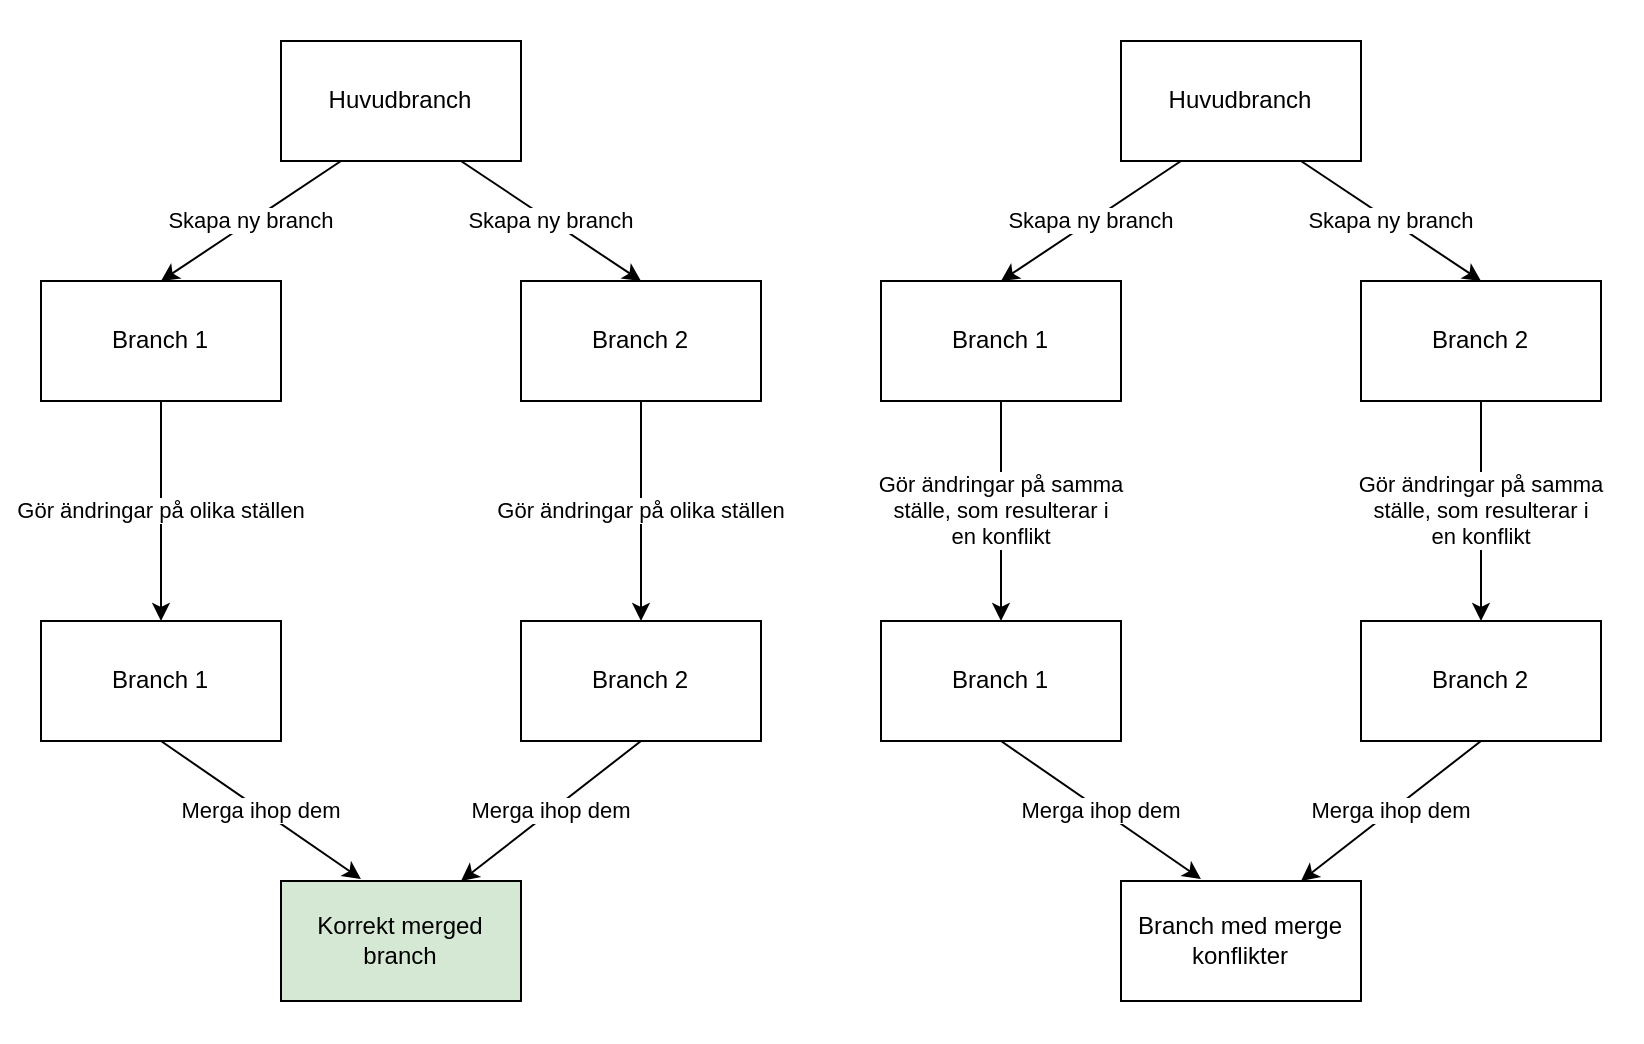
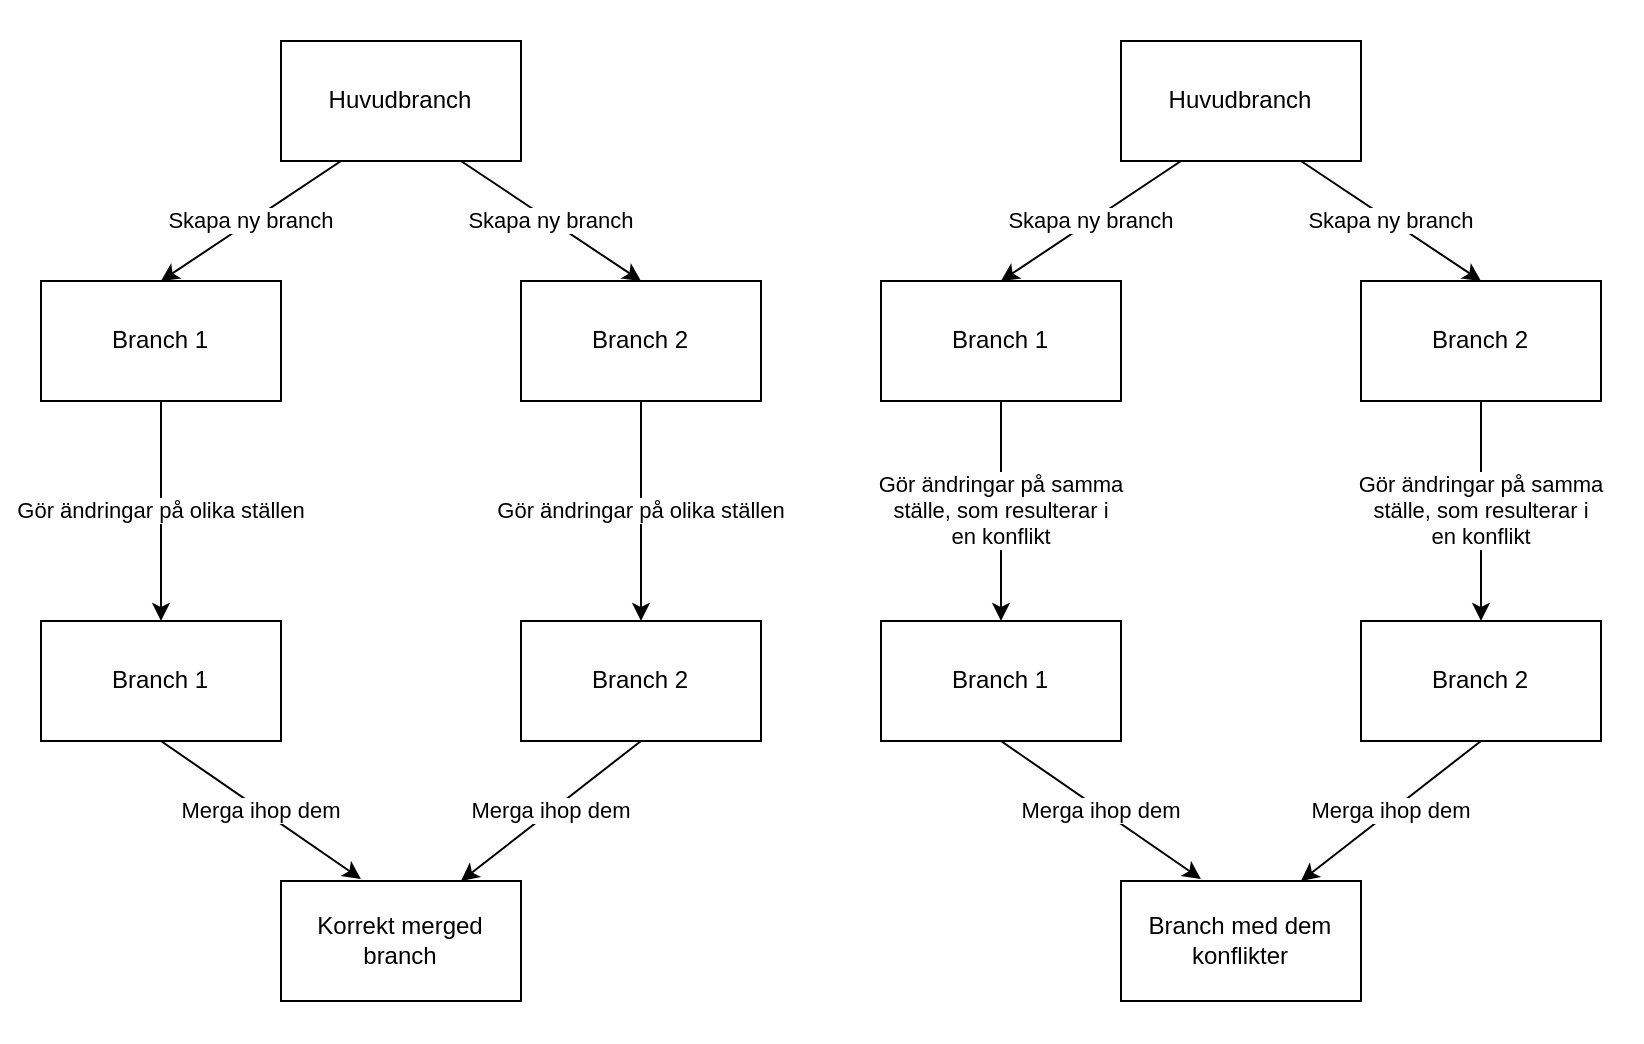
(401, 941) -> (401, 941)
(1241, 941) -> (1241, 941)
